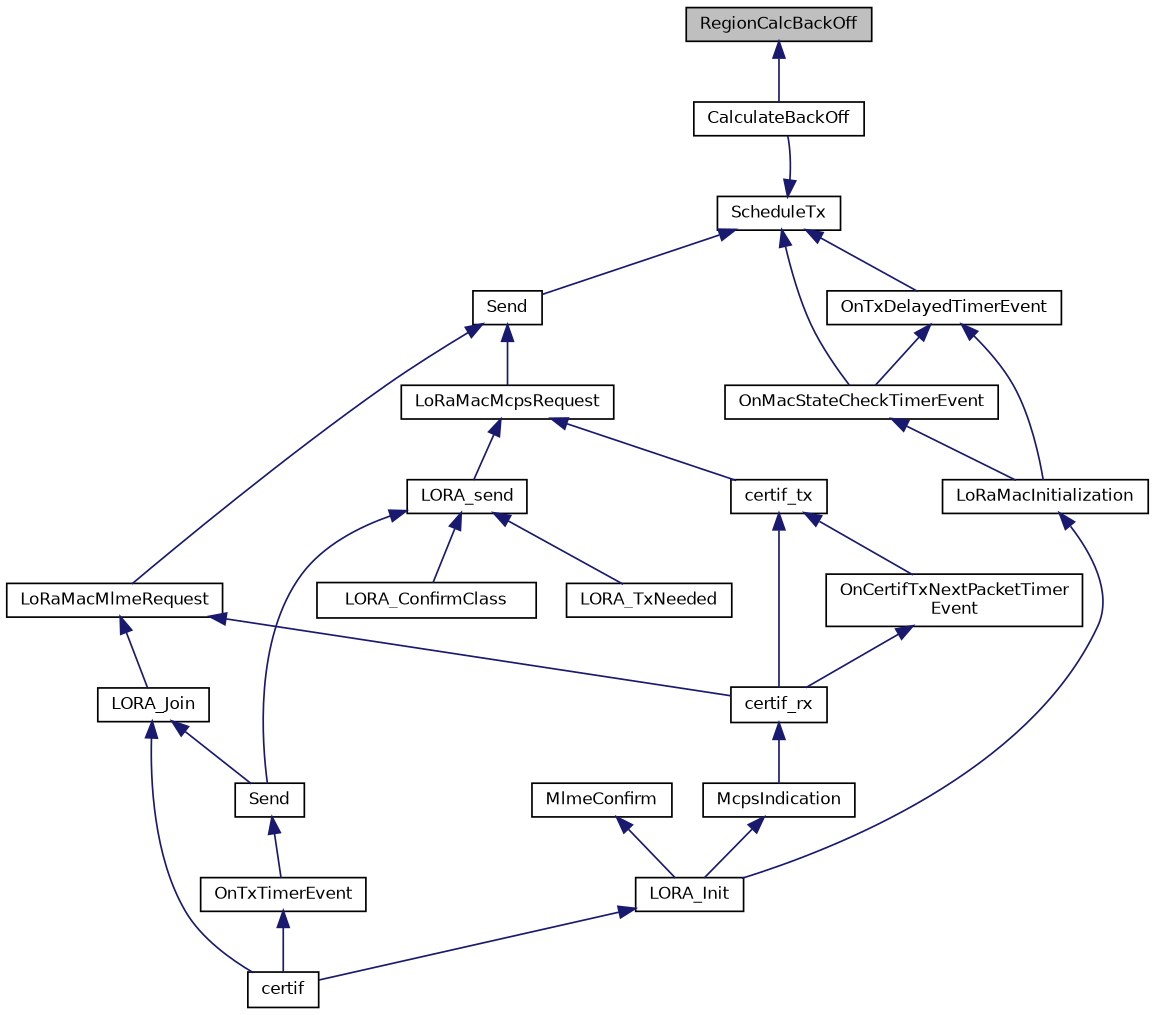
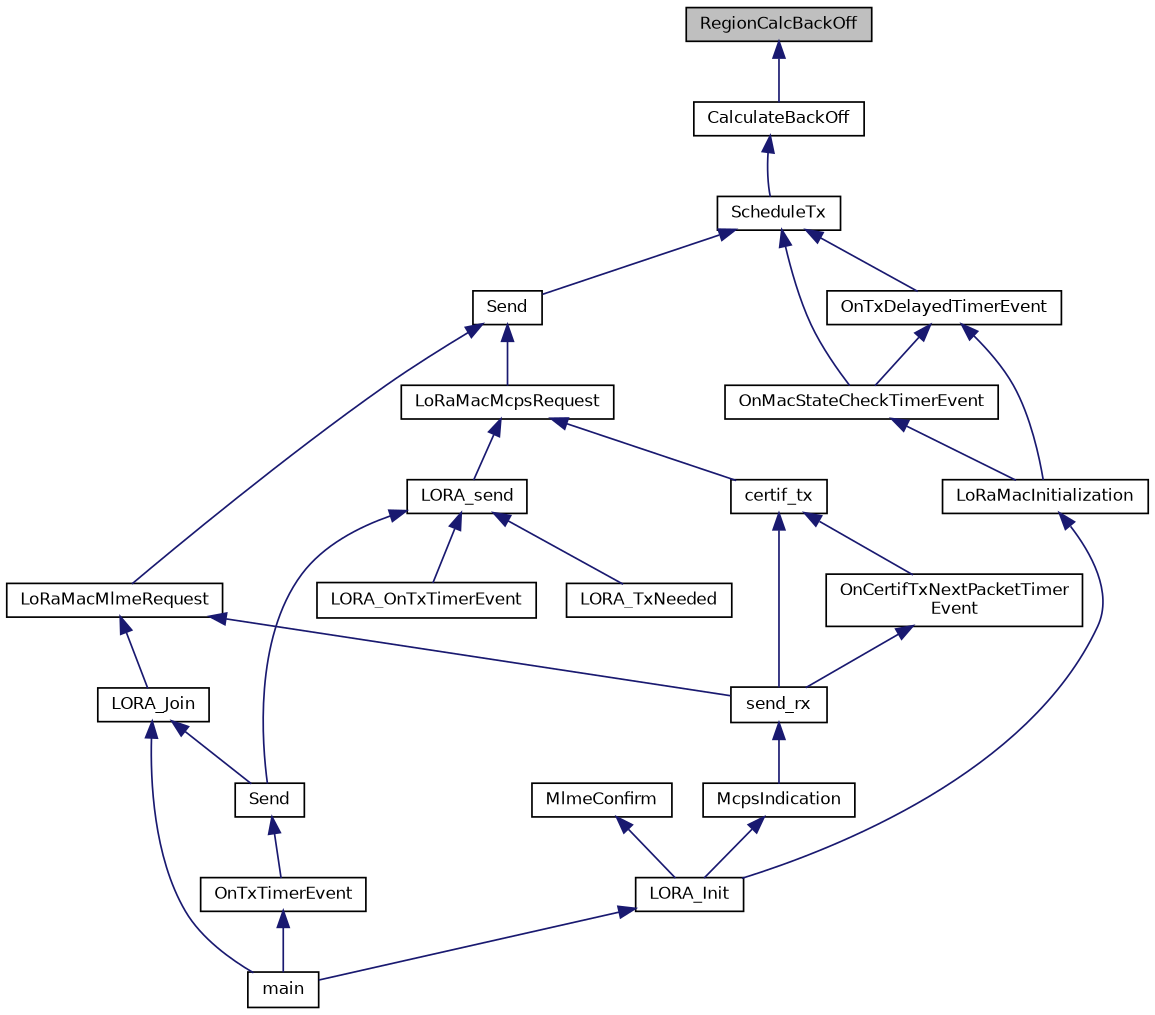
(790, 158) -> (768, 175)
(427, 600) -> (427, 600)
(779, 705) -> (779, 705)
(283, 990) -> (283, 990)
